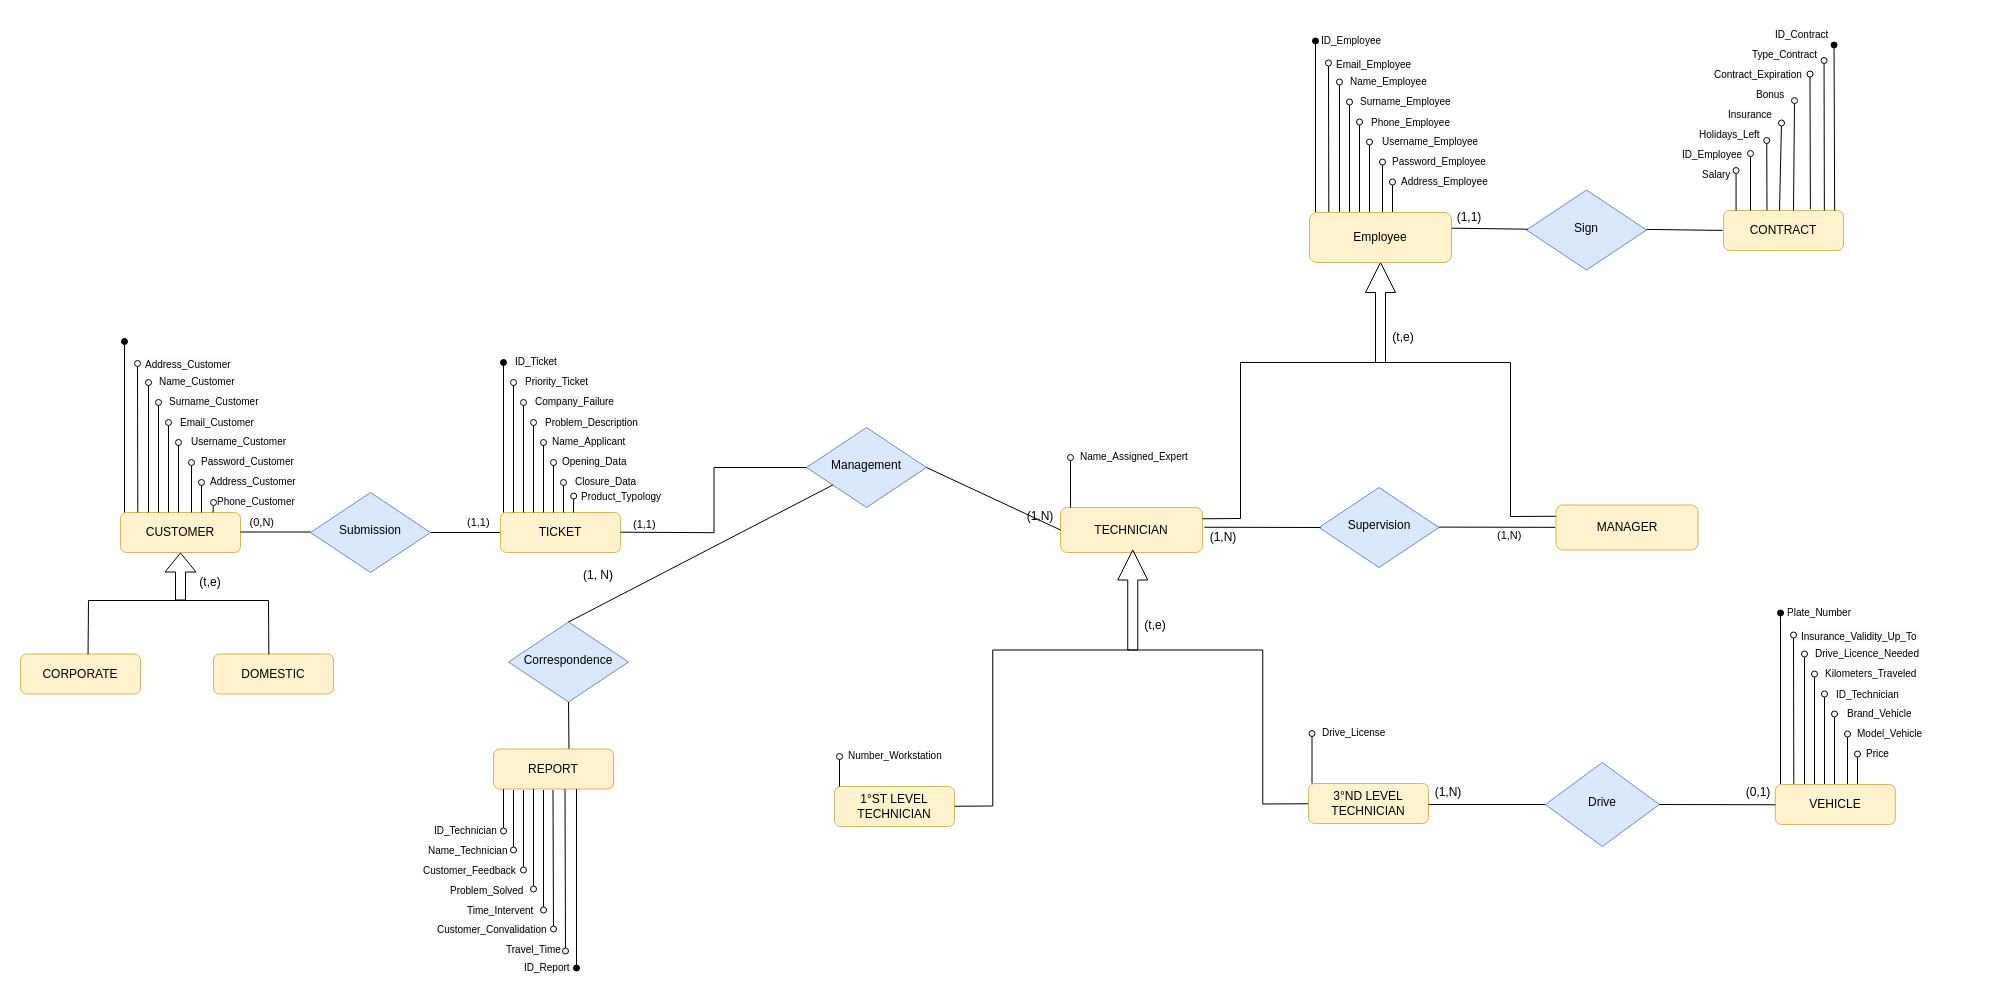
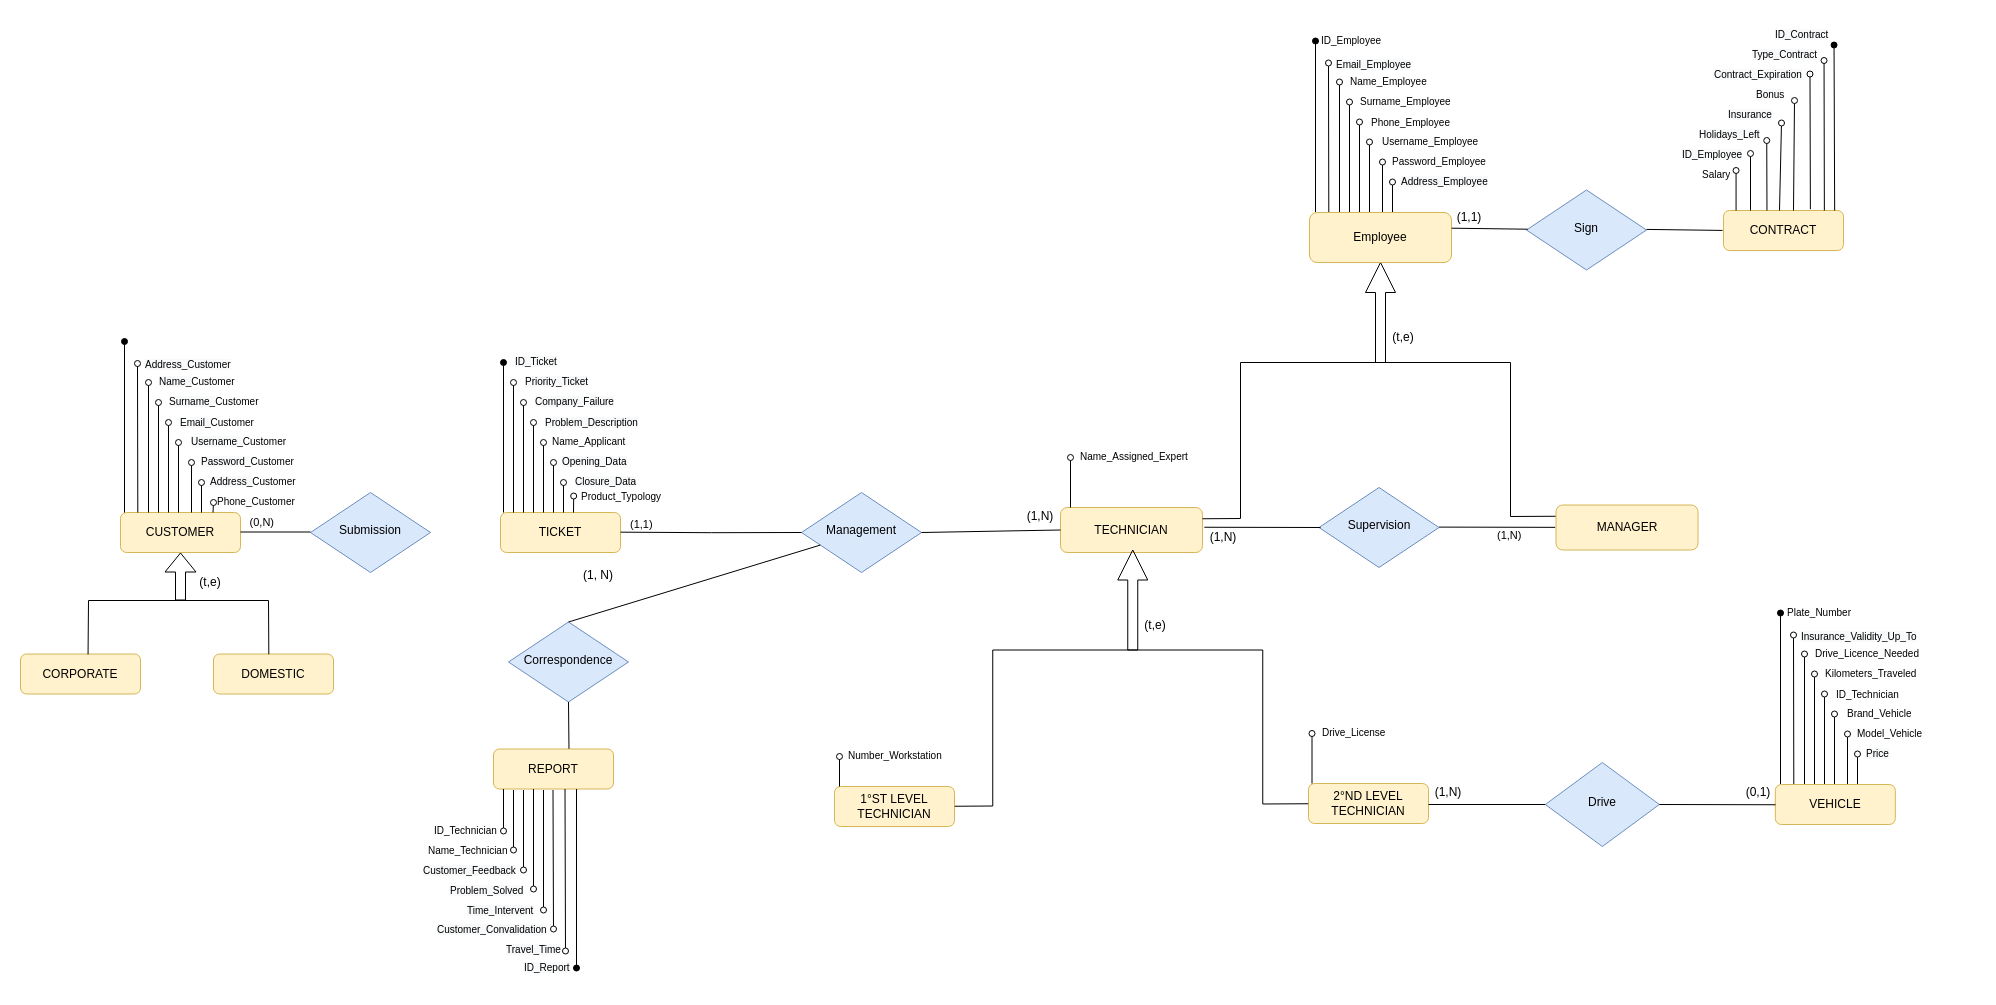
(867, 468) -> (862, 533)
(466, 533) -> none
(1369, 804) -> (1369, 804)
